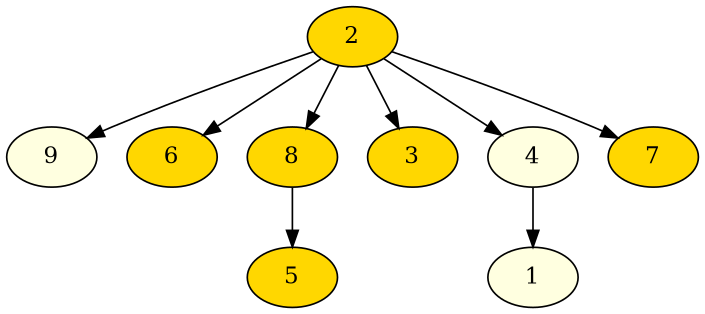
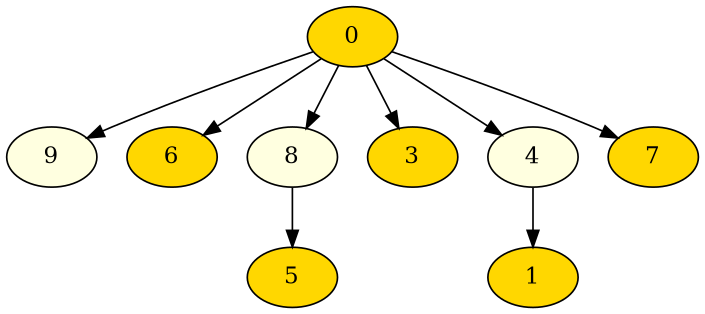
(353, 37) -> (353, 37)
(292, 157) -> (292, 157)
(533, 277) -> (533, 277)
